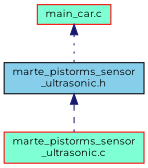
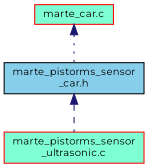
(74, 15) -> (74, 15)
(74, 78) -> (74, 78)
